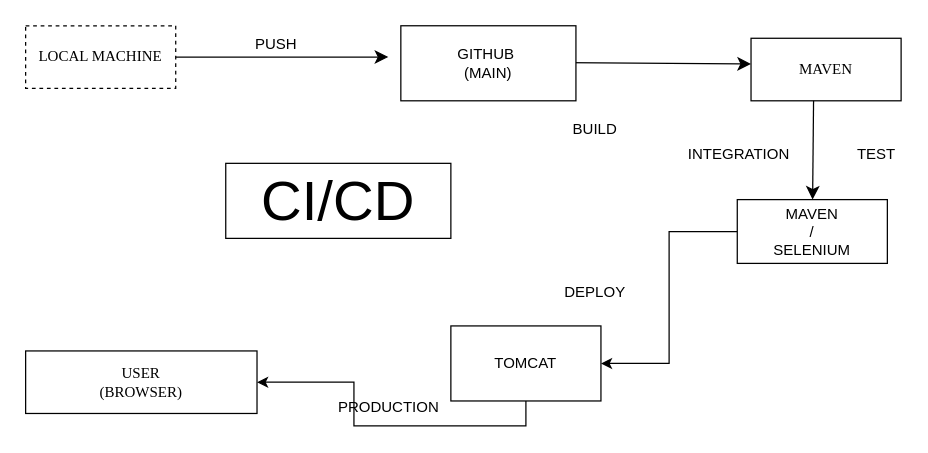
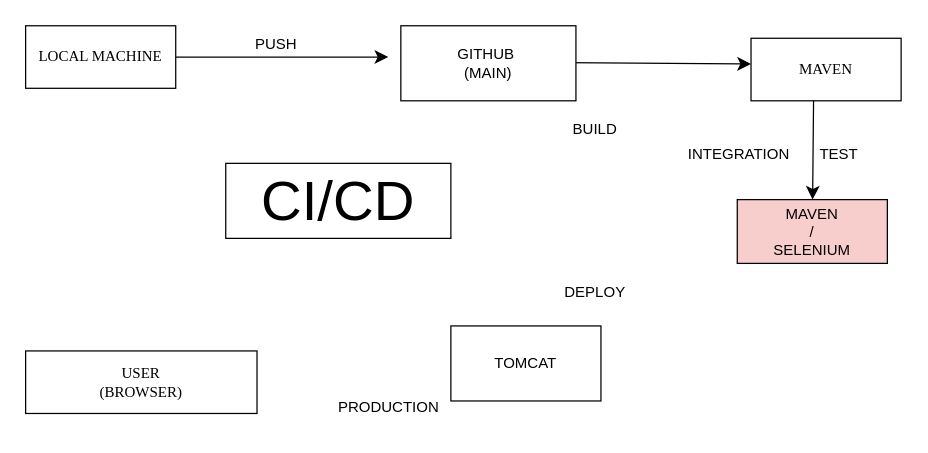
(101, 57) -> (101, 57)
(876, 154) -> (838, 154)
(812, 231) -> (812, 231)
(669, 293) -> none
(387, 426) -> none
